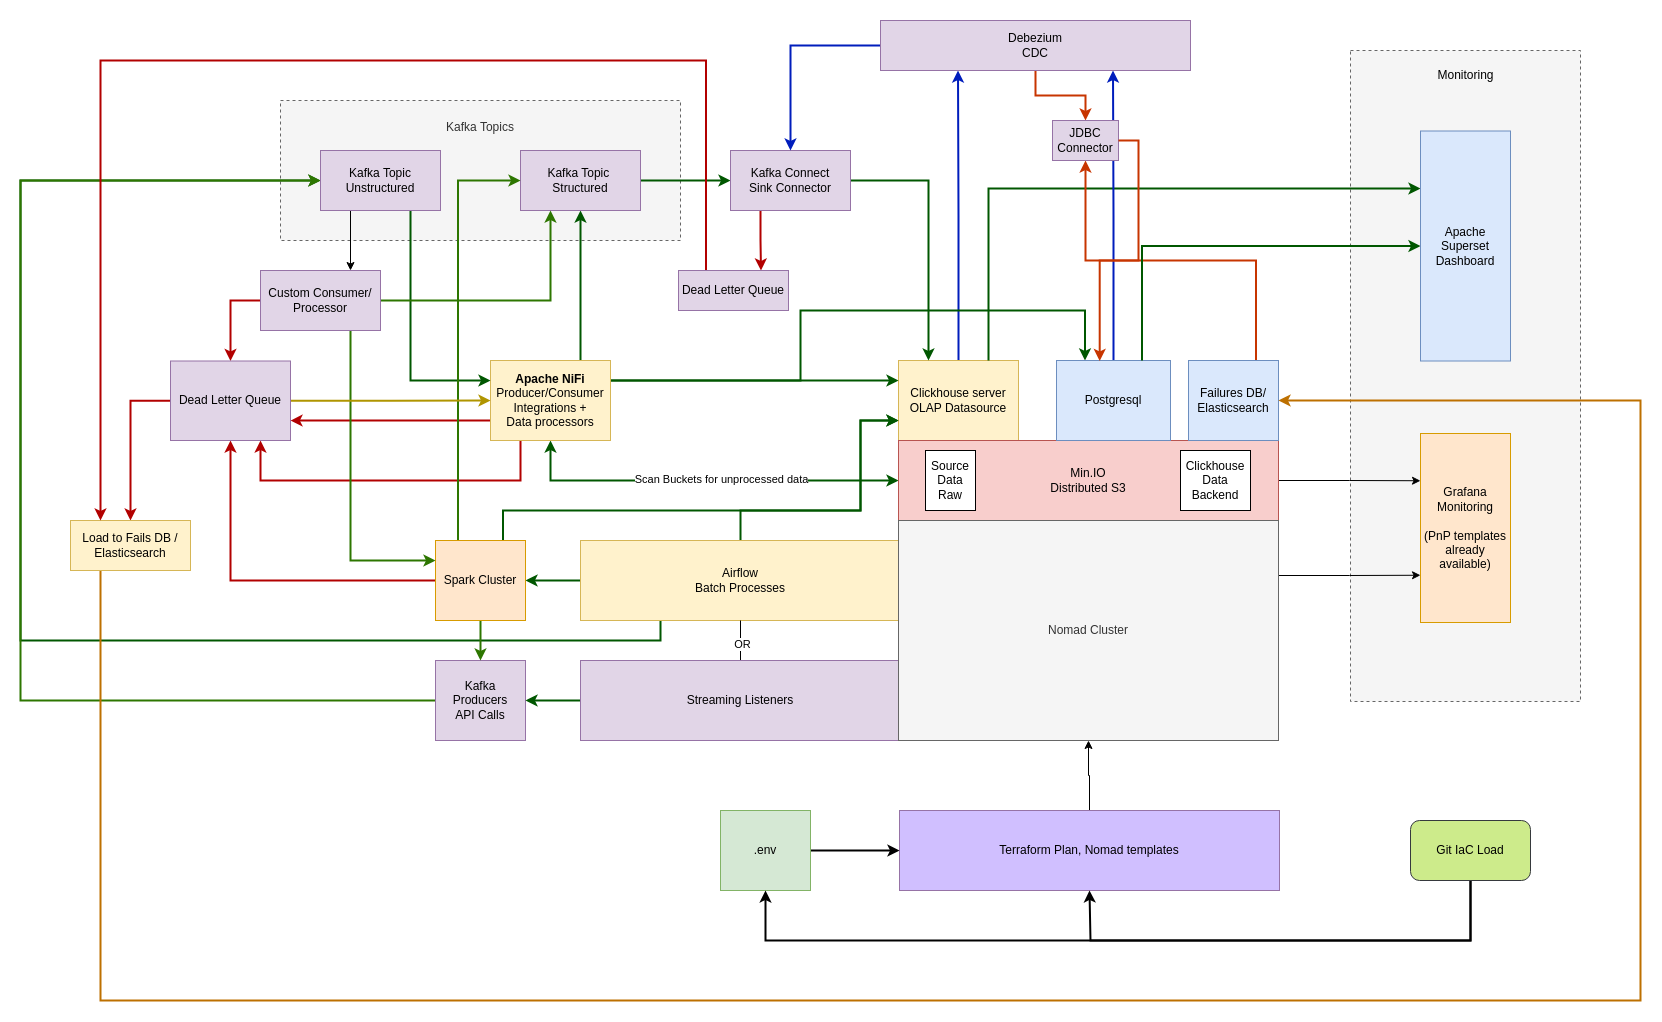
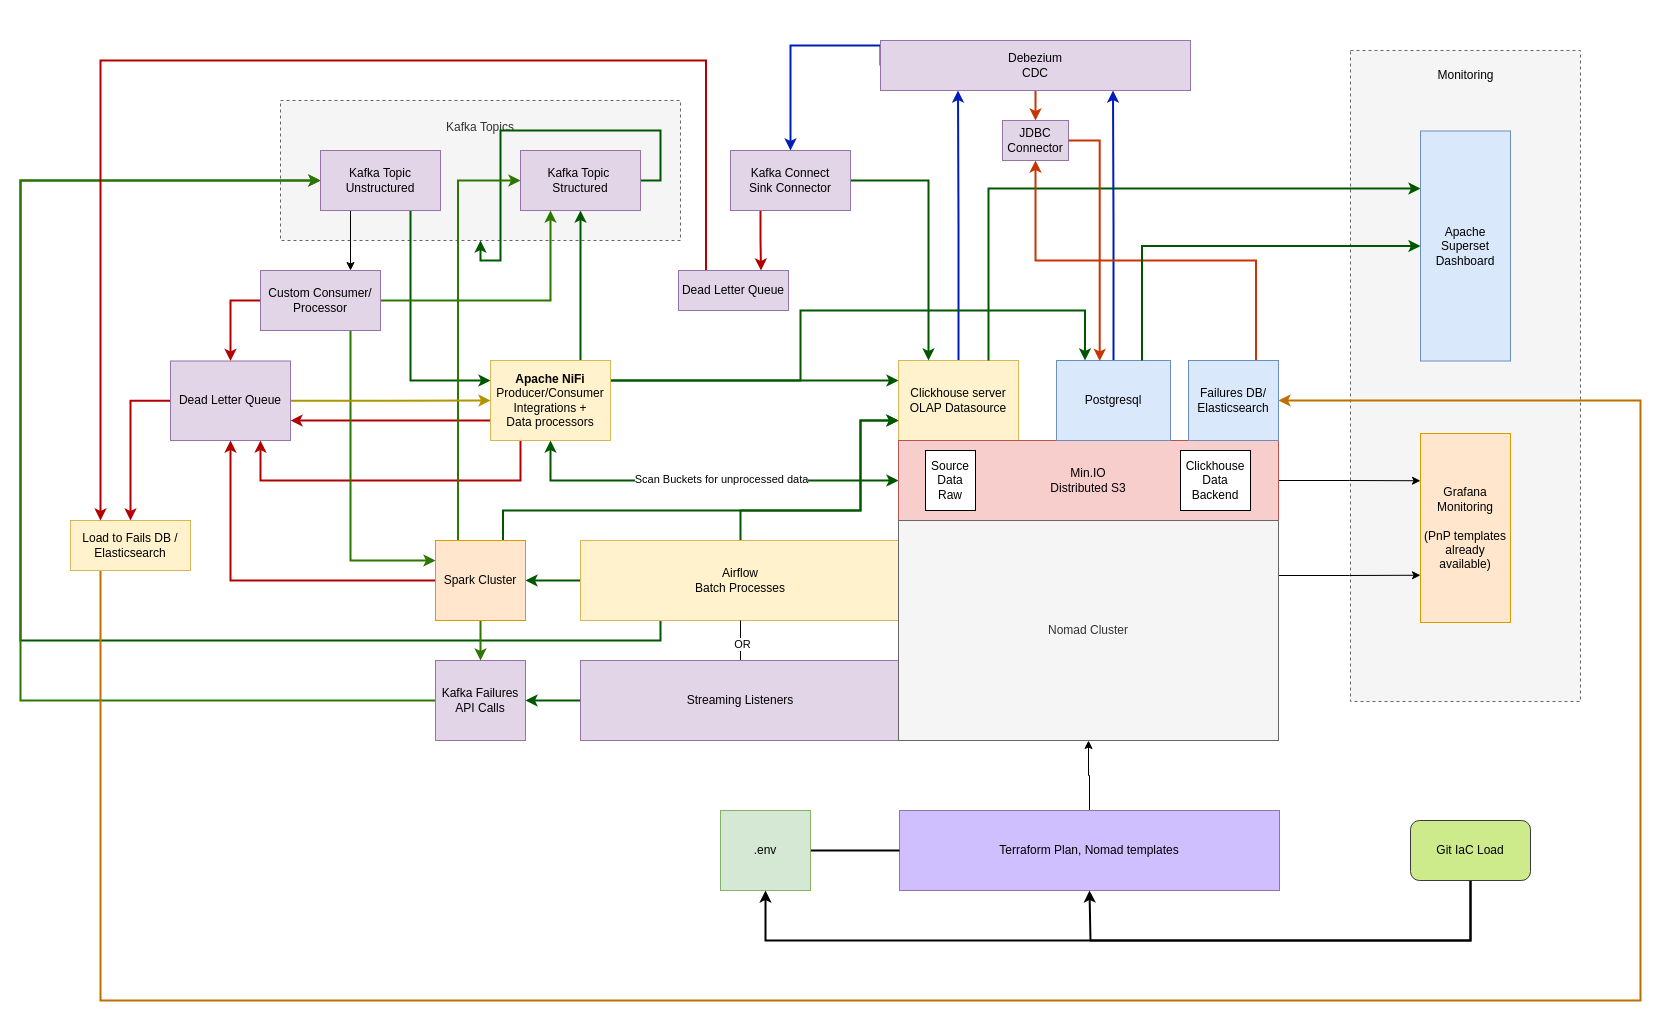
(1036, 46) -> (1036, 66)
(1086, 141) -> (1036, 141)
(690, 181) -> (527, 131)
(481, 701) -> (481, 701)
(889, 851) -> (892, 851)
